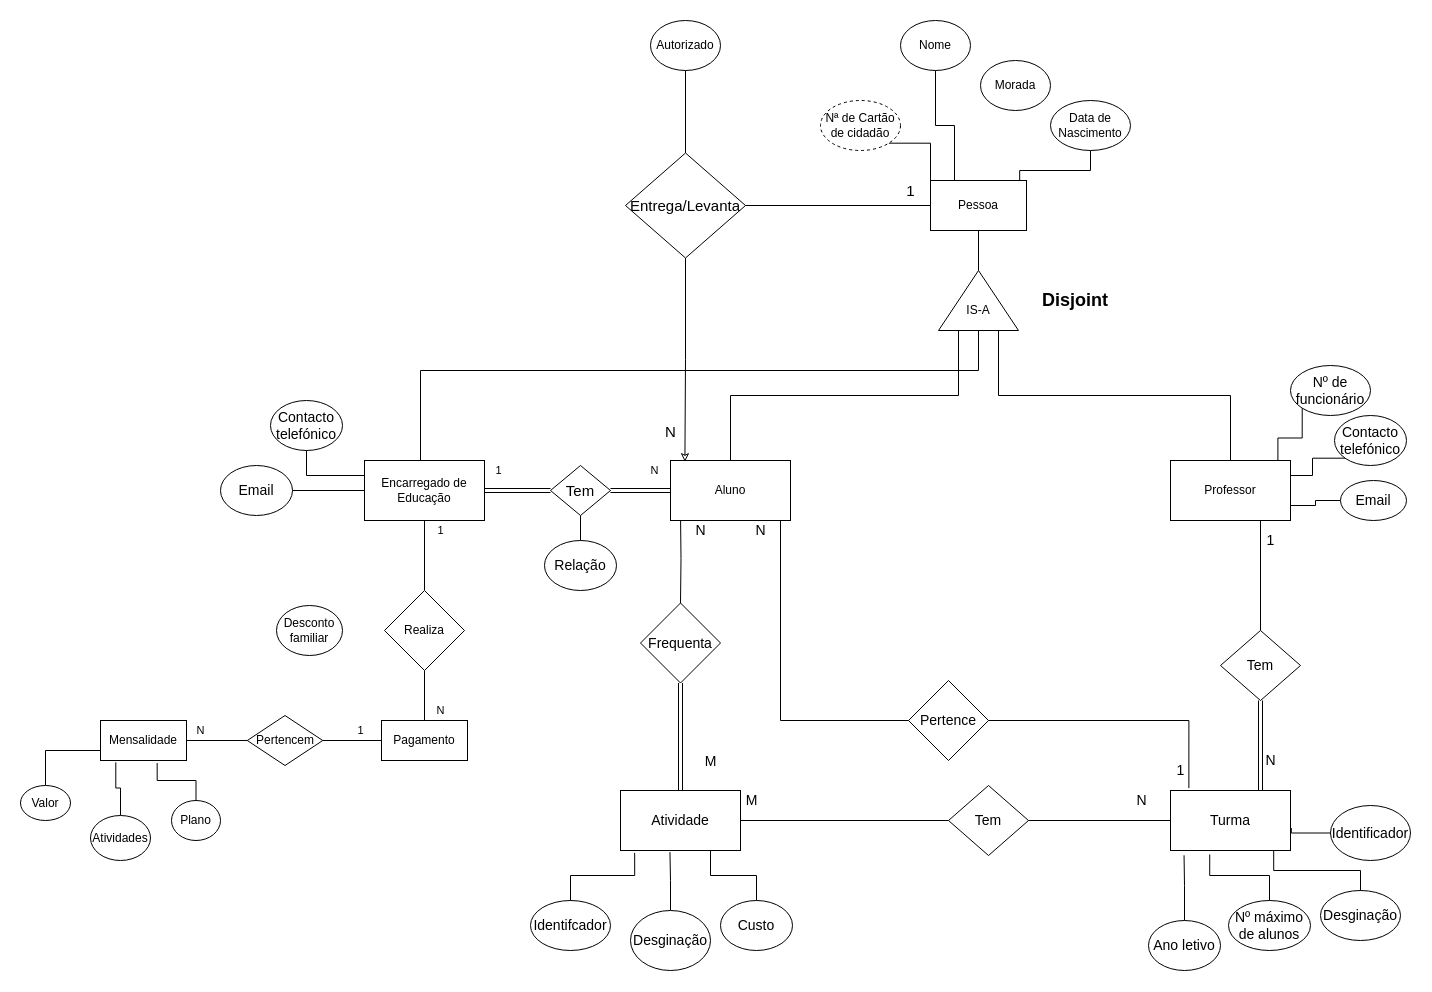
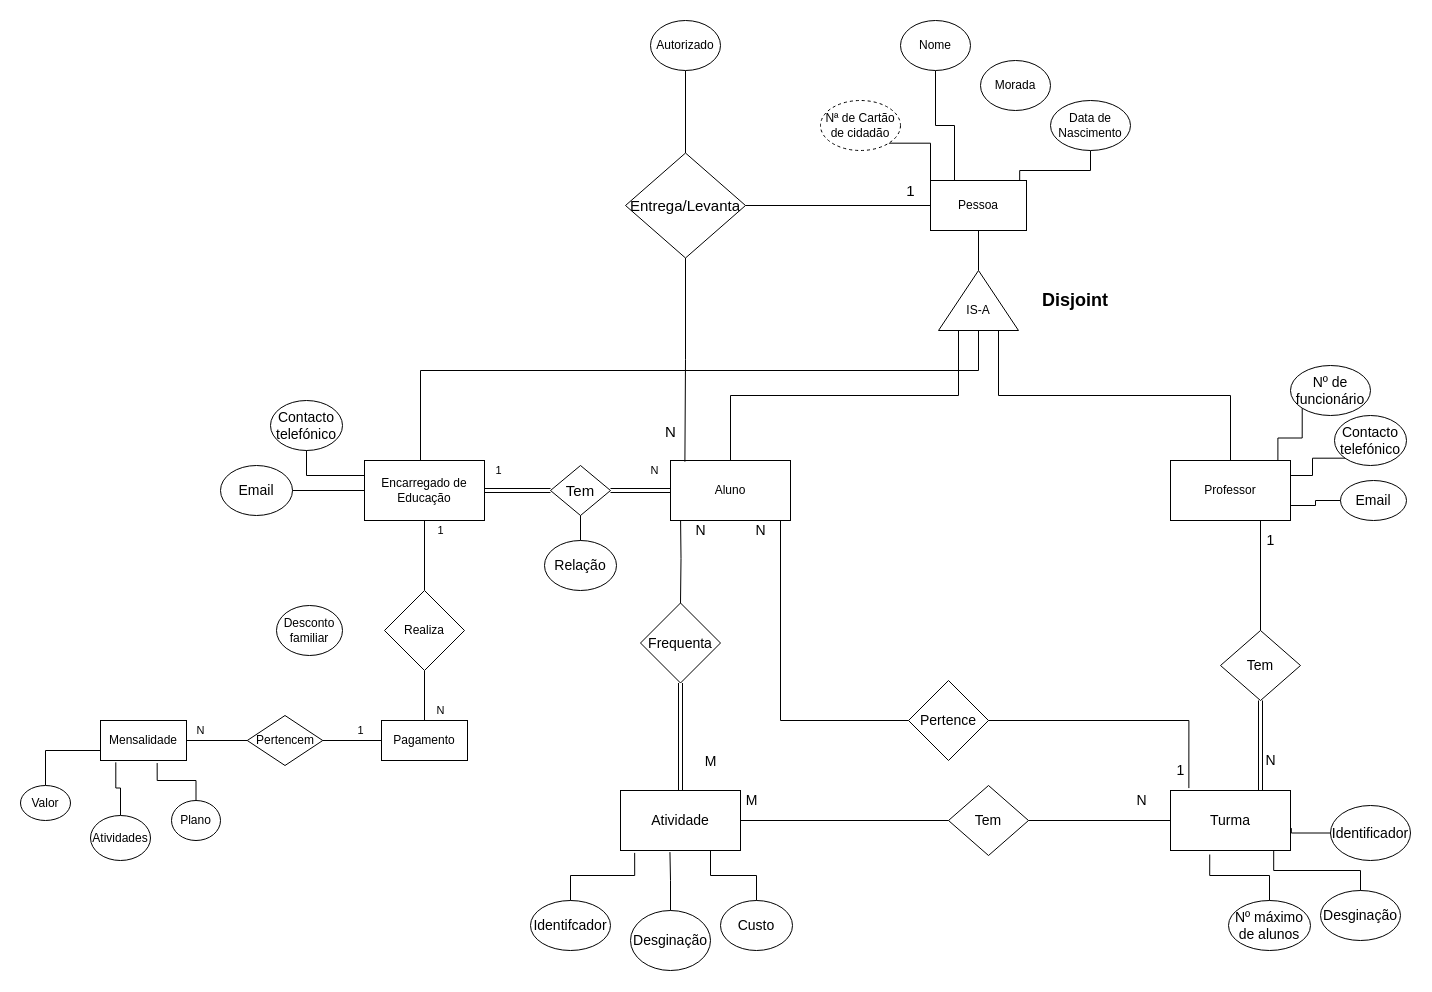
(685, 453) -> (685, 456)
(1185, 889) -> none
(1185, 946) -> none
